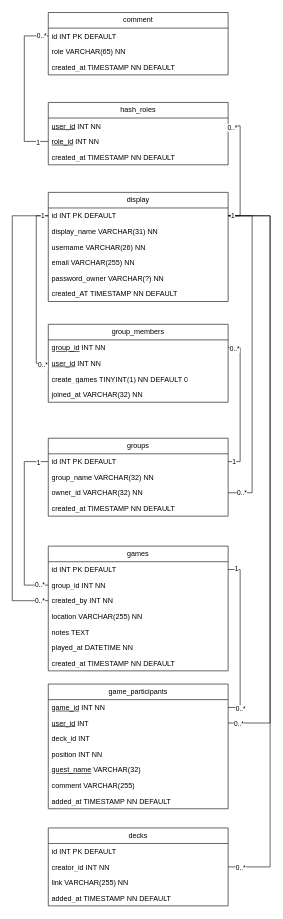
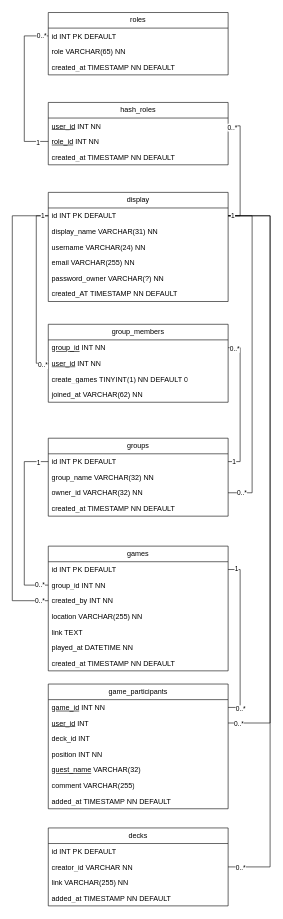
(138, 20) -> (138, 20)
(96, 248) -> (96, 248)
(97, 395) -> (97, 395)
(71, 633) -> (67, 633)
(83, 868) -> (91, 868)
